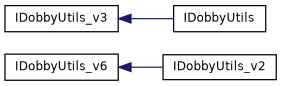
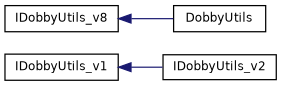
(62, 19) -> (62, 19)
(220, 19) -> (220, 19)
(62, 67) -> (62, 67)
